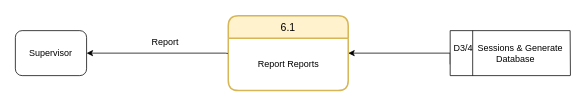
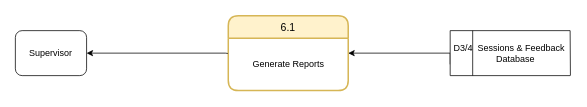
(165, 42) -> none
(512, 53) -> (512, 53)
(289, 64) -> (289, 64)
